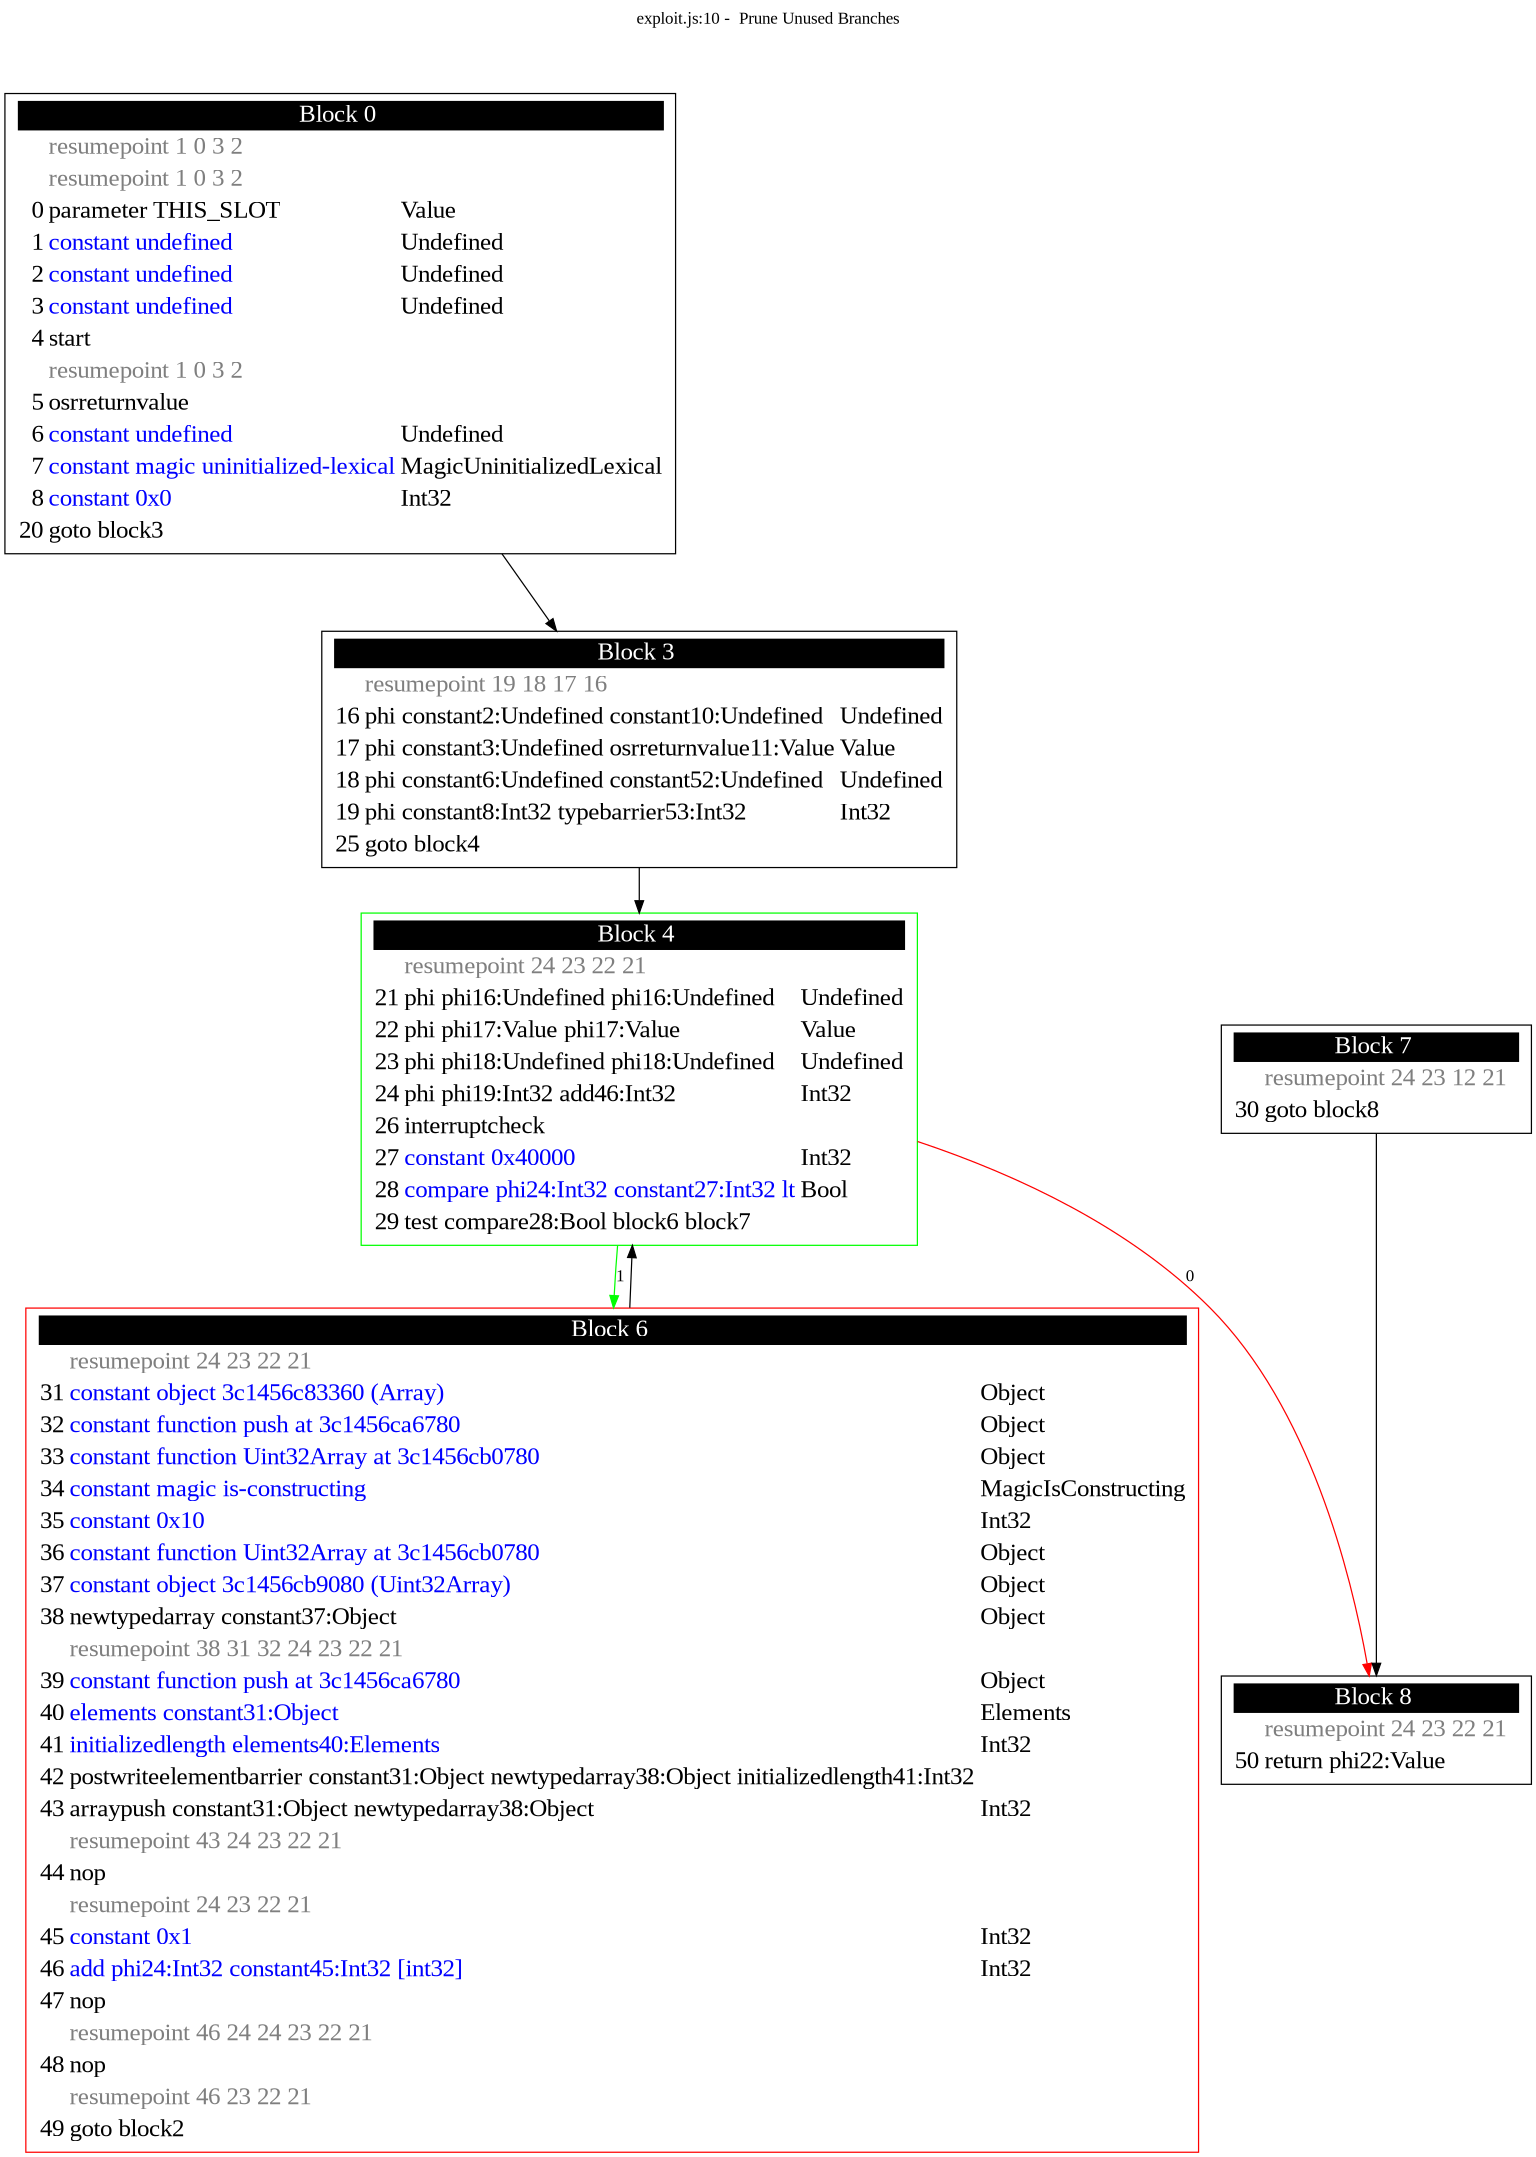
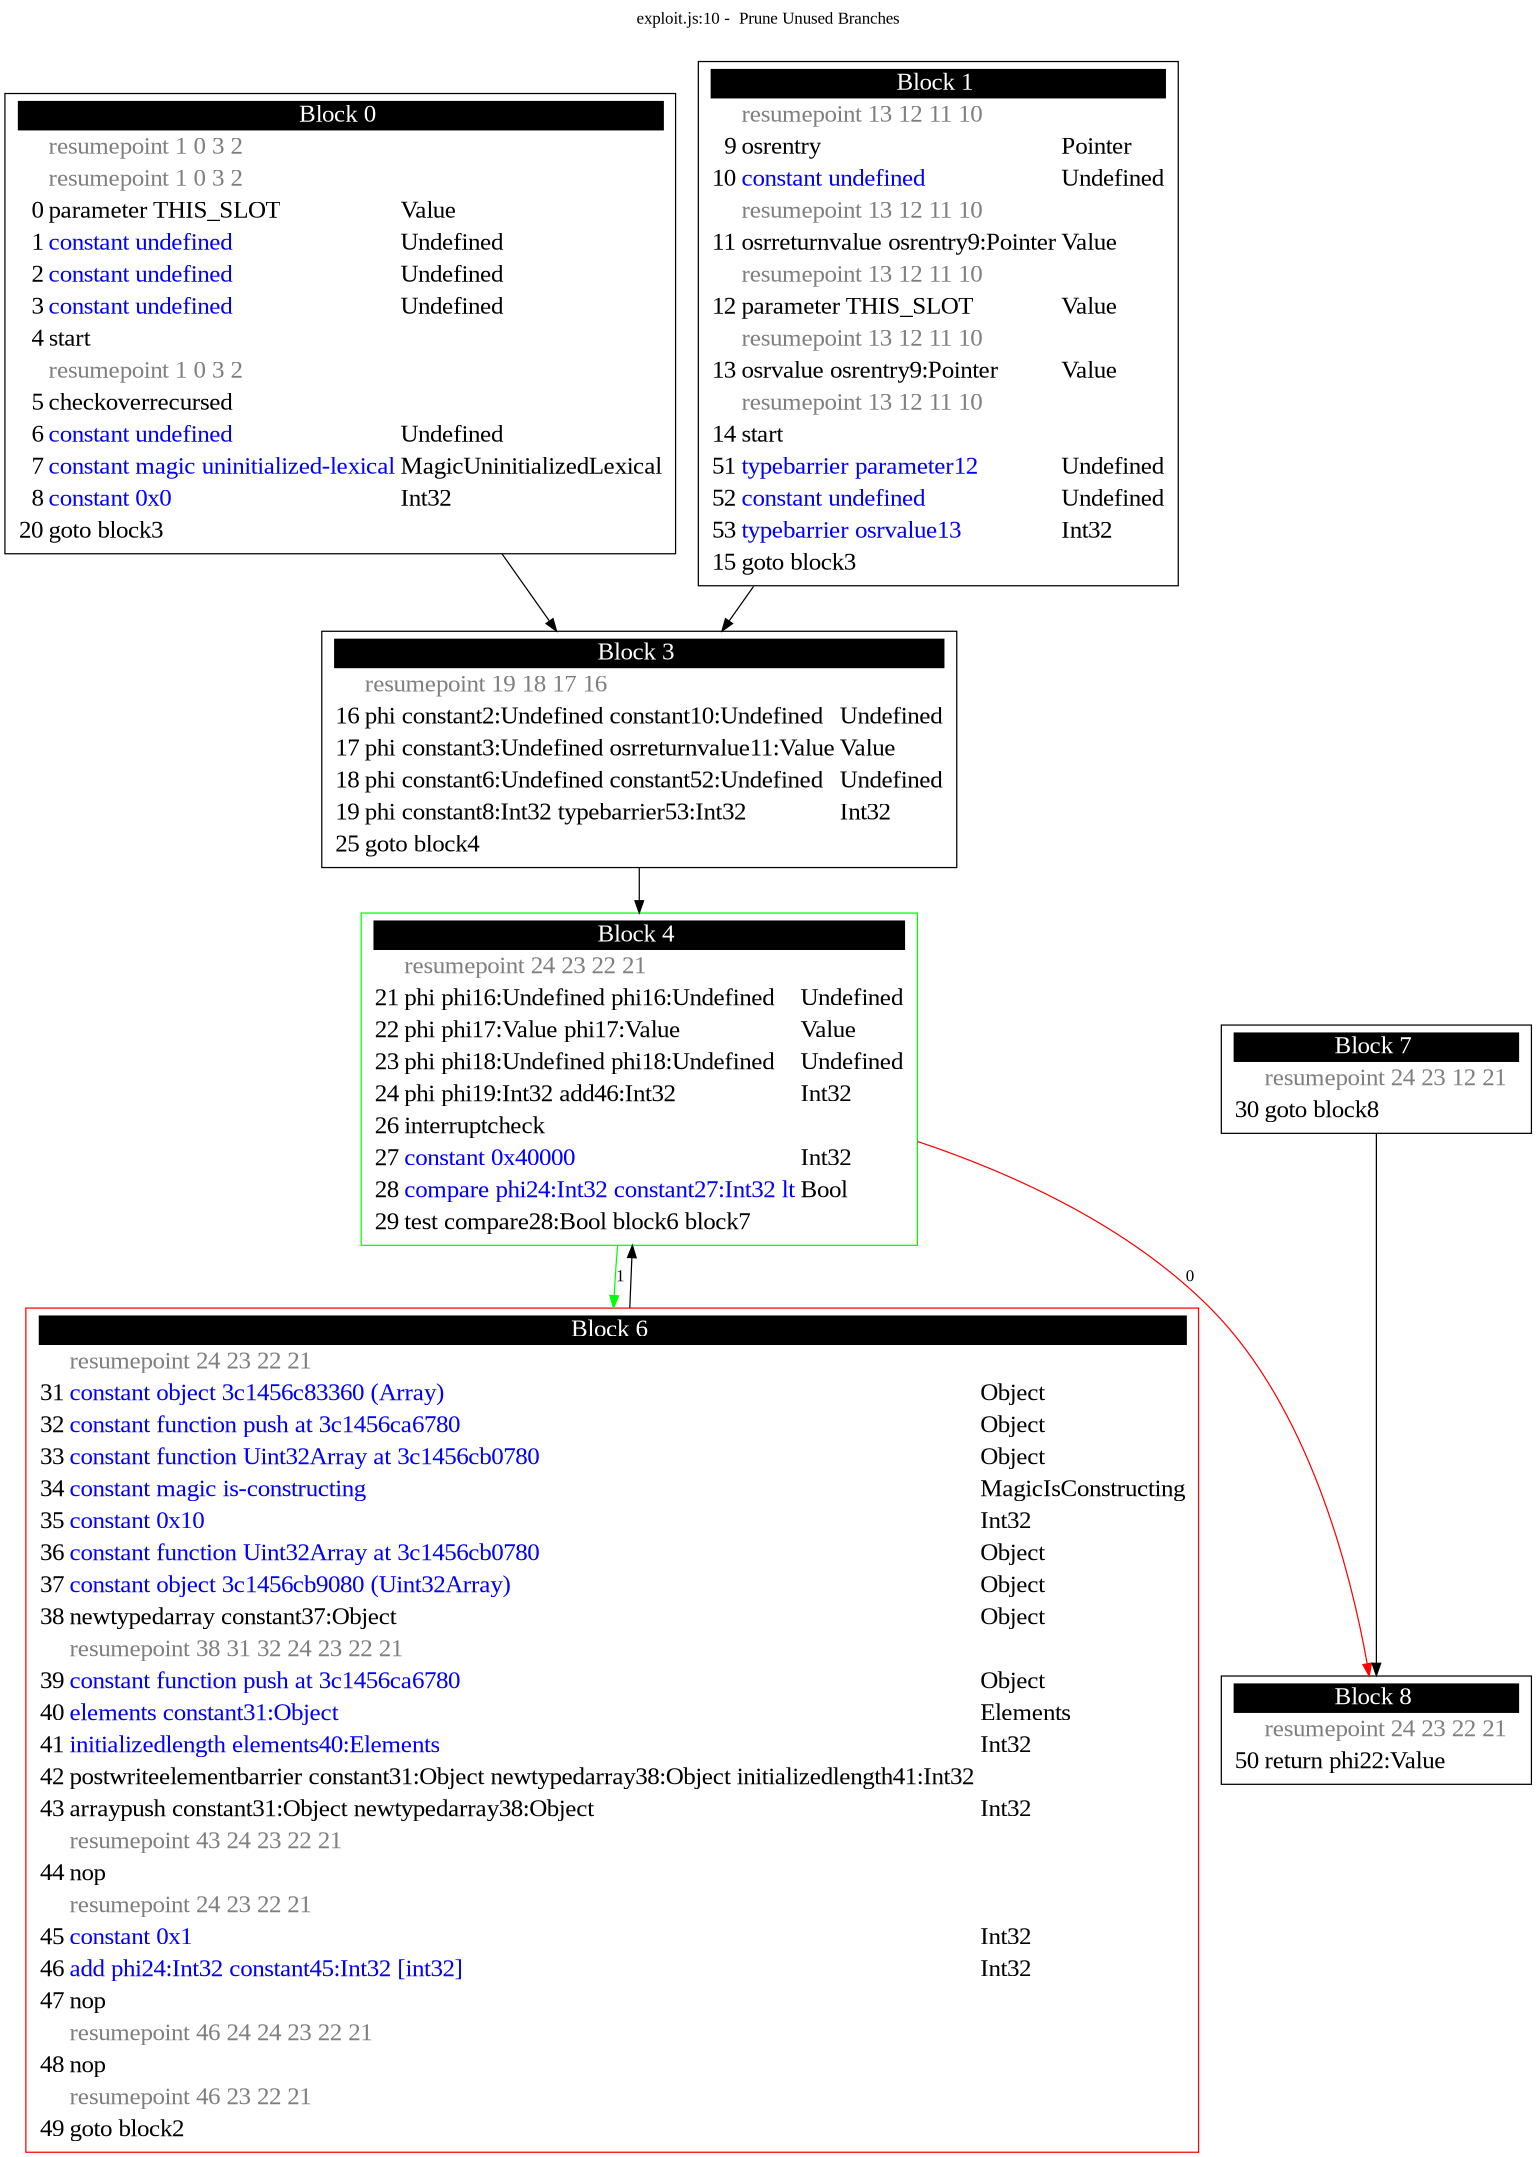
none -> (938, 324)
(119, 402) -> (141, 402)
